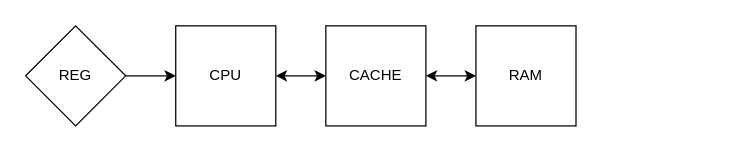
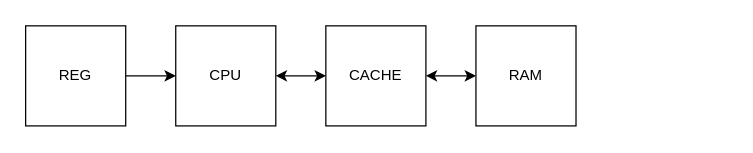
(76, 76) -> (76, 76)
